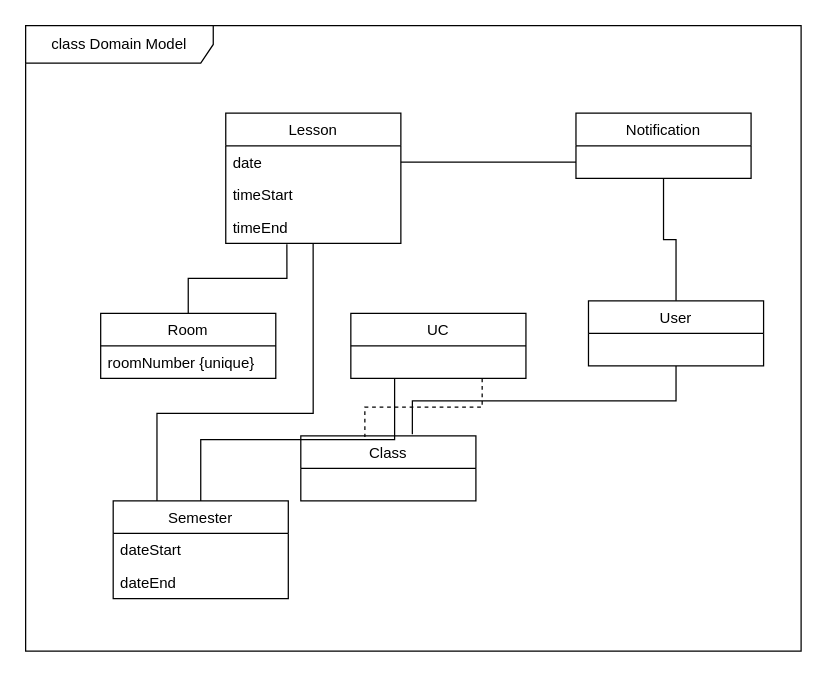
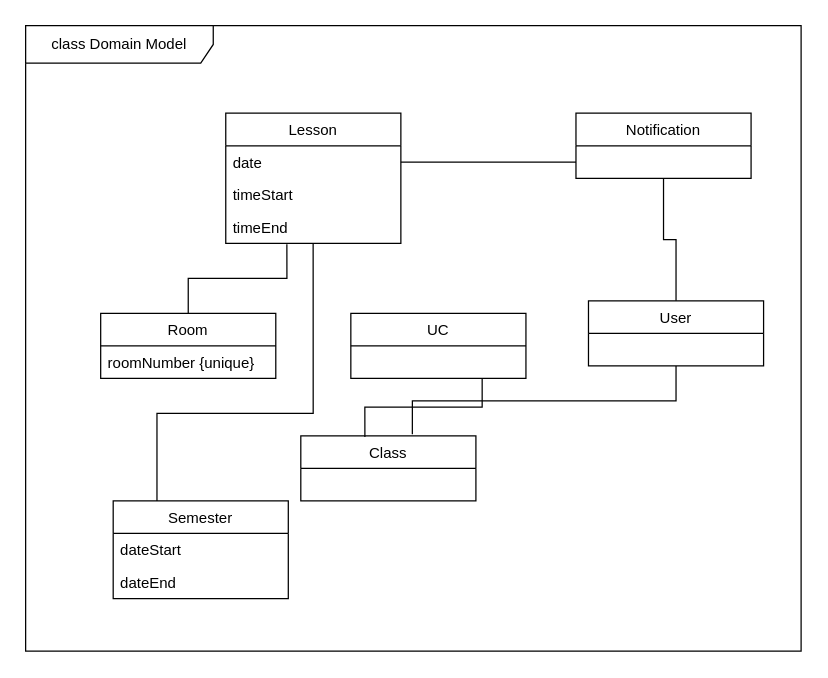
(424, 407) -> (424, 407)
(297, 439) -> none
